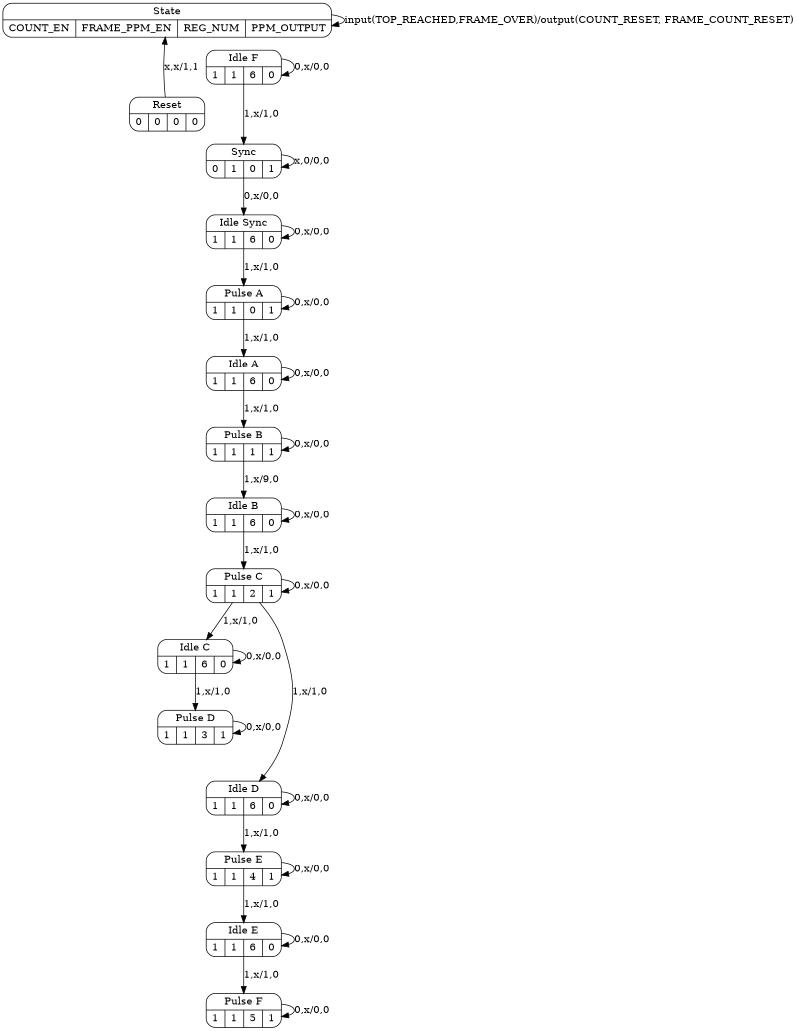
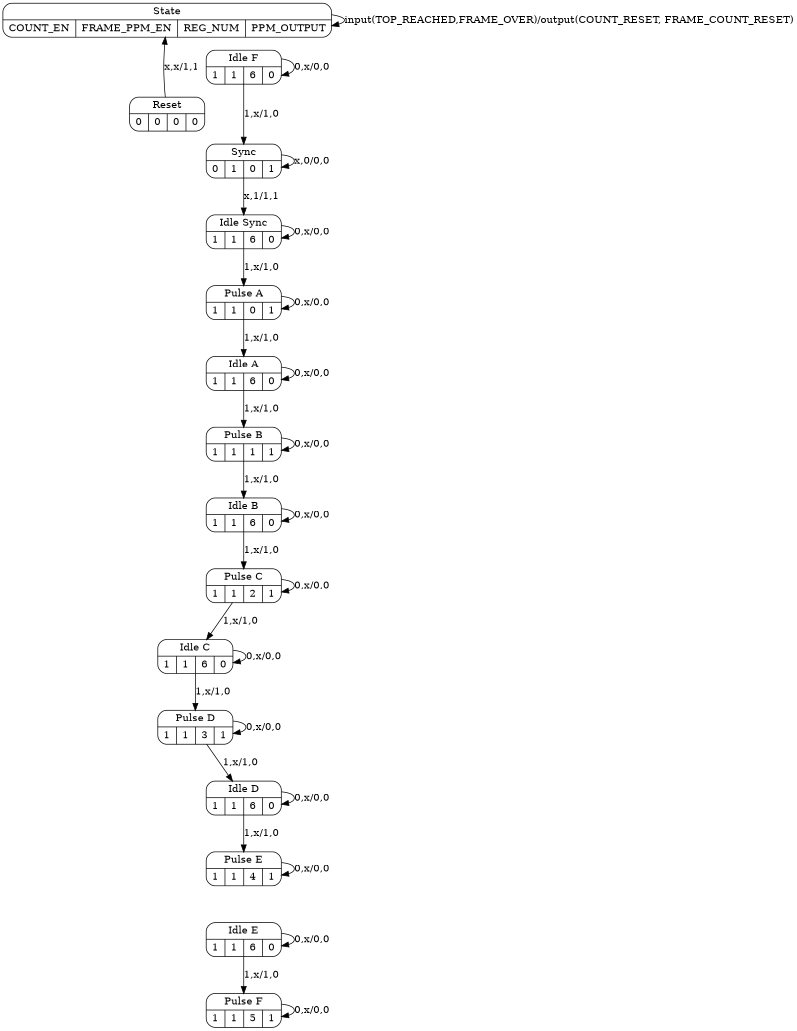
(261, 196) -> (261, 196)
(261, 480) -> (261, 480)
(293, 688) -> (217, 760)
(244, 901) -> none
